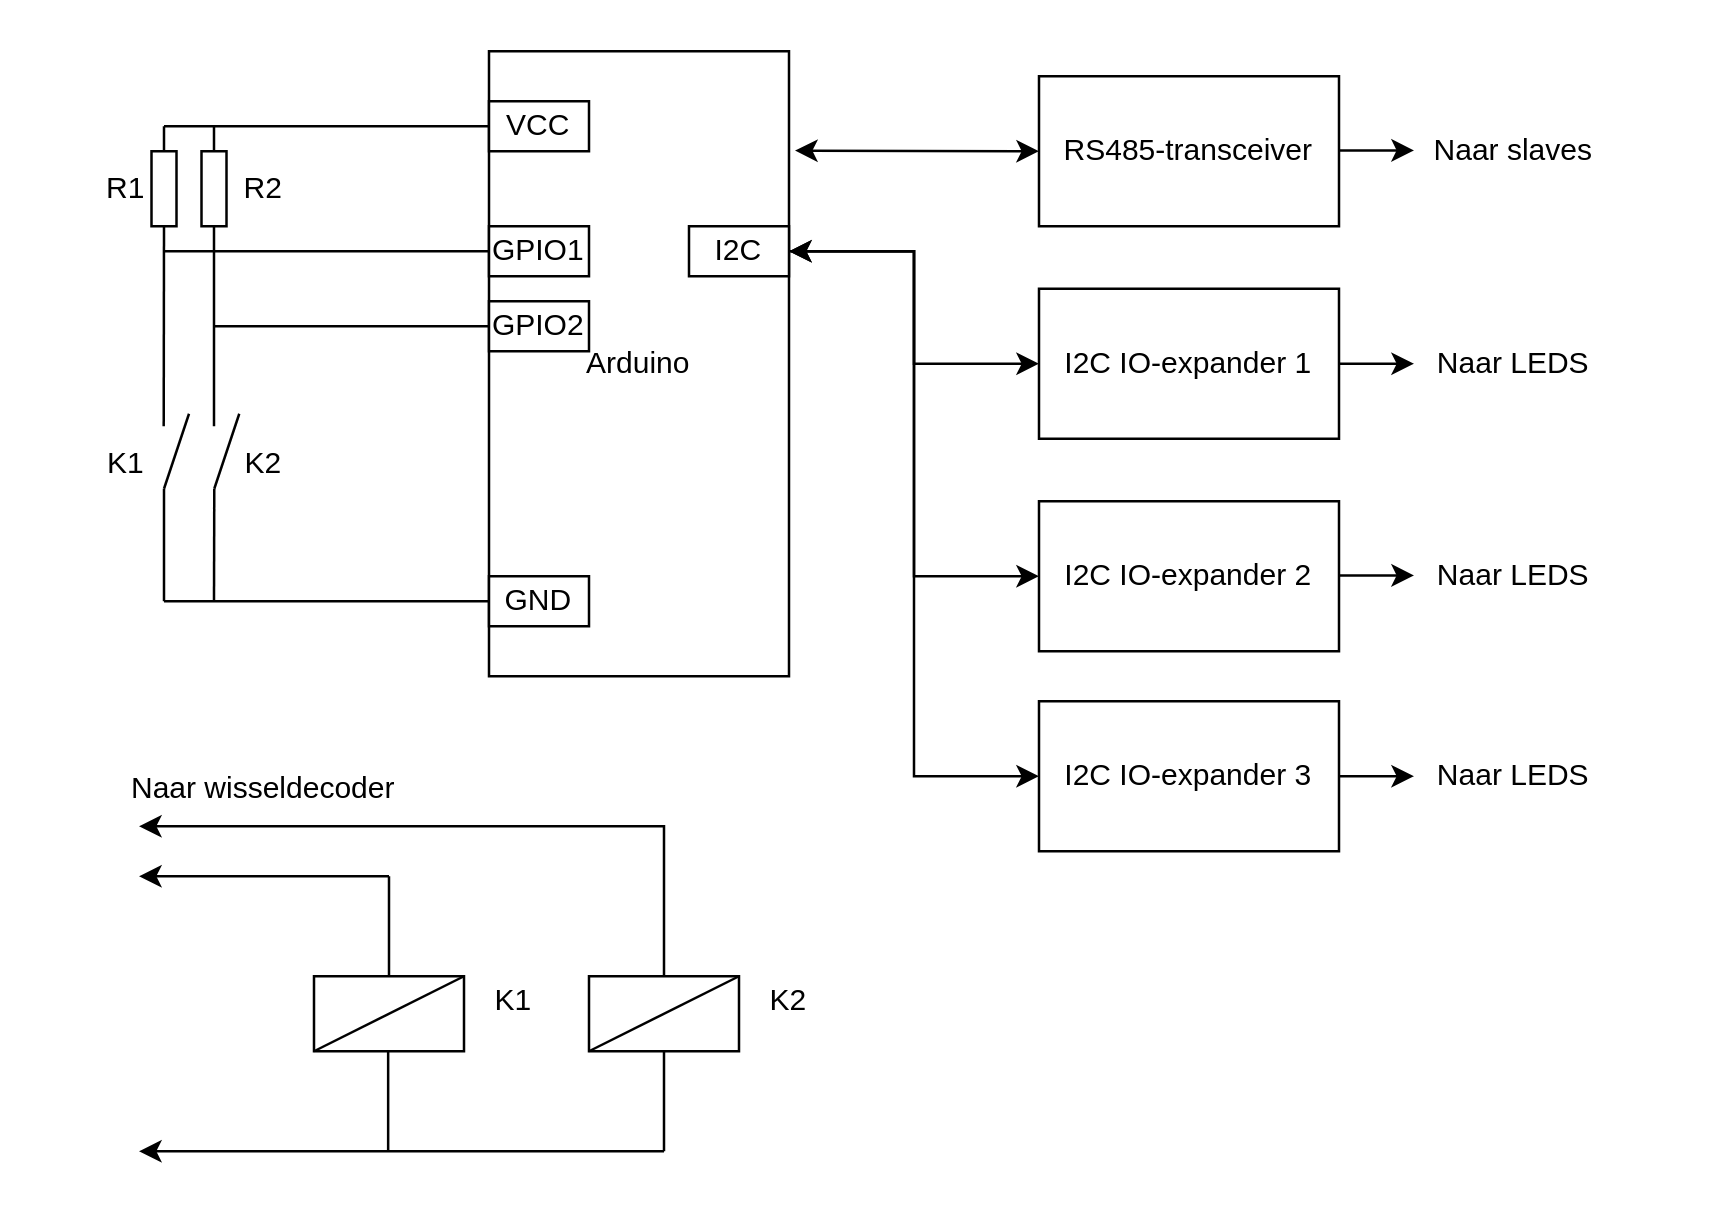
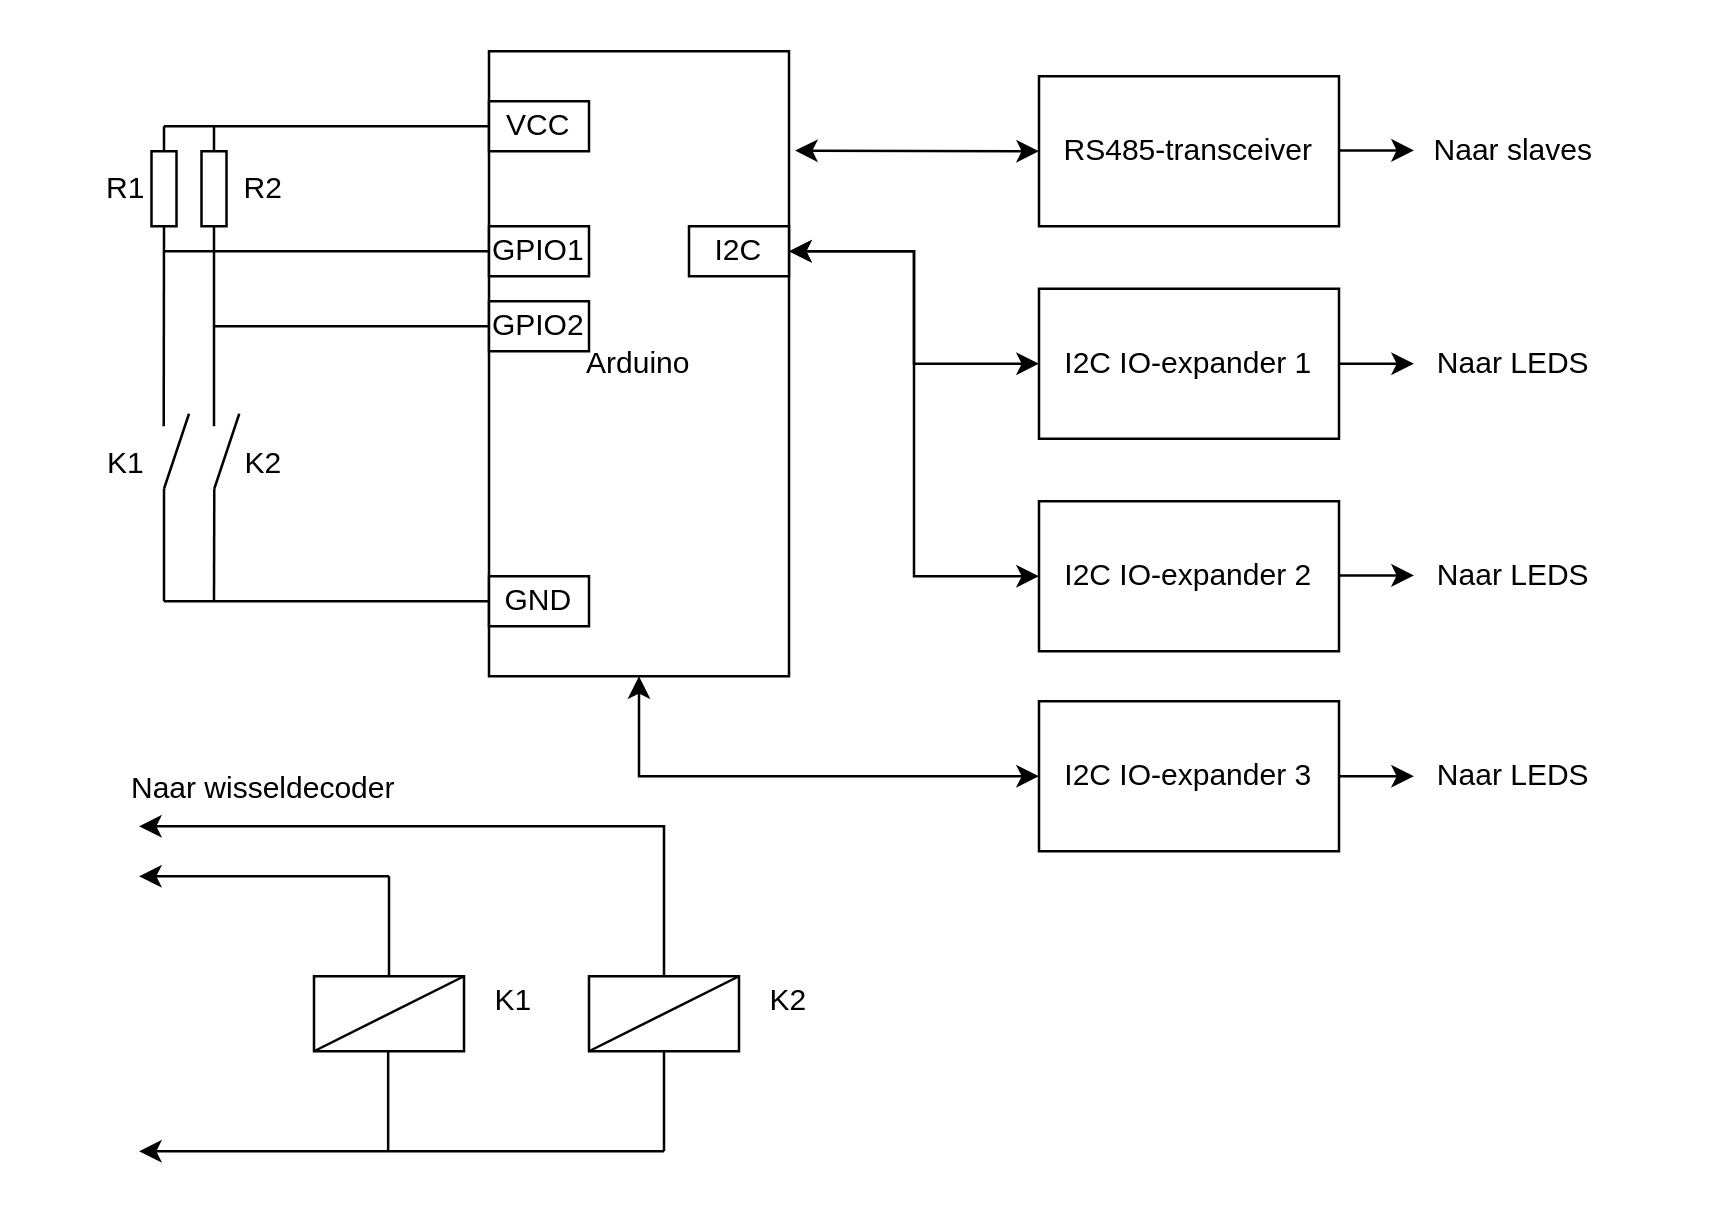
(791, 251) -> (917, 364)
(914, 679) -> (736, 776)
